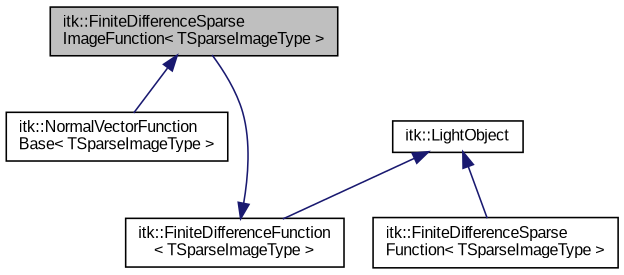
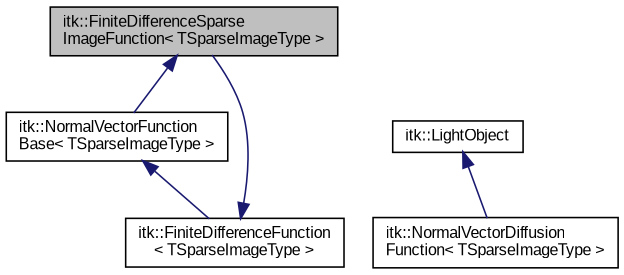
(348, 189) -> (182, 195)
(496, 243) -> (496, 243)
